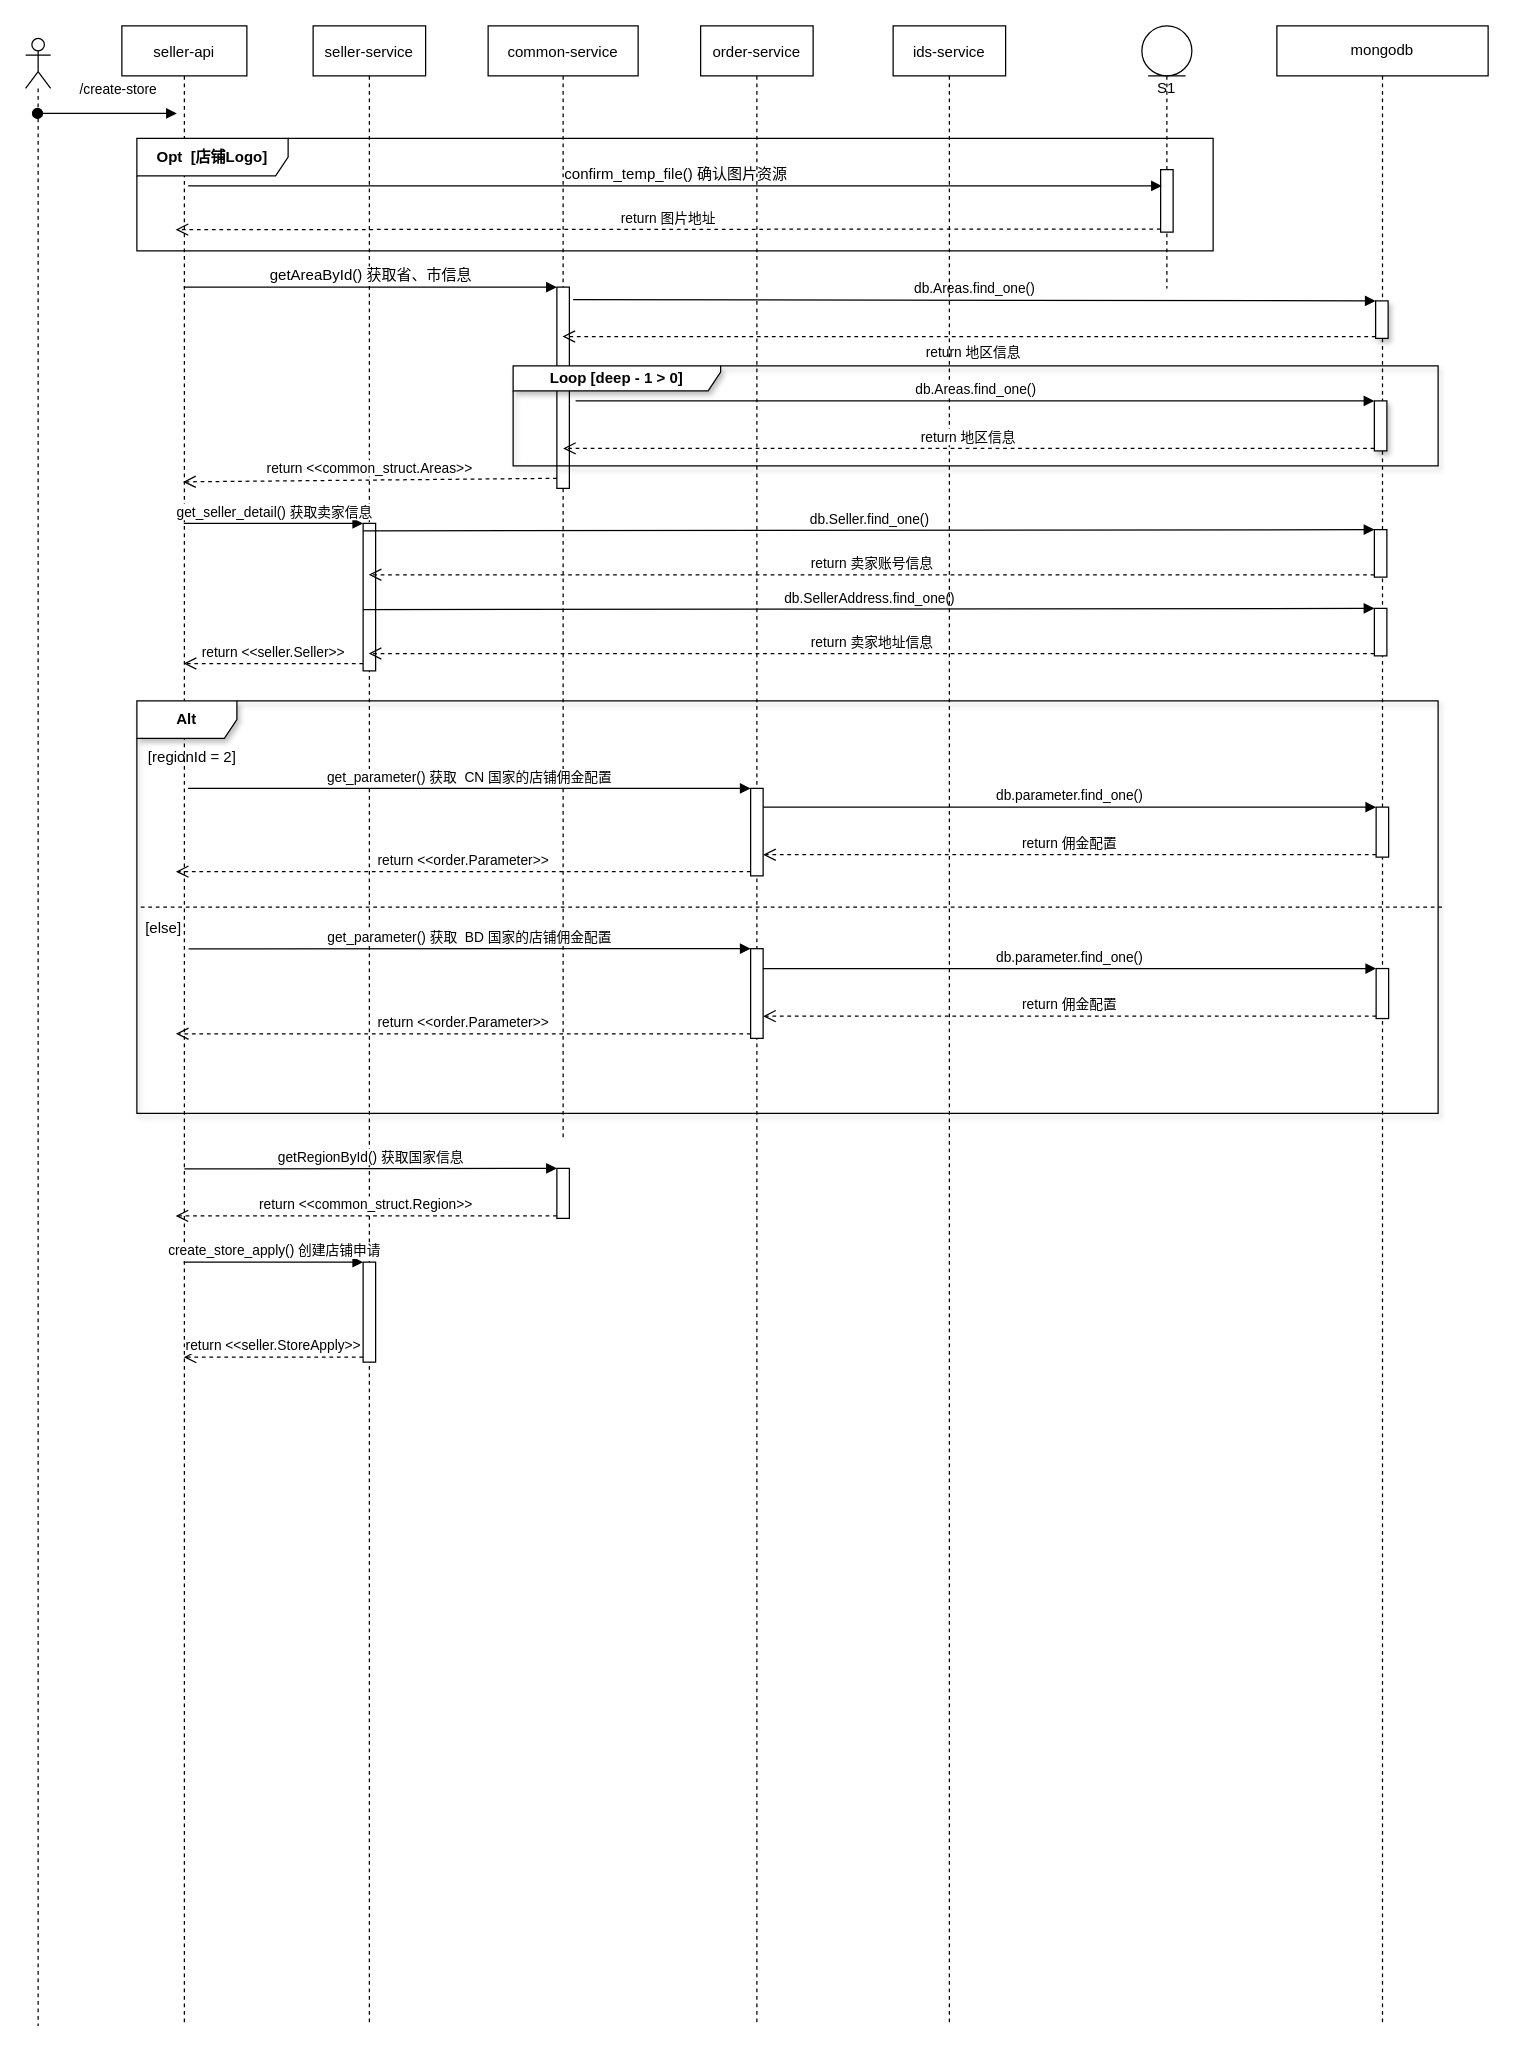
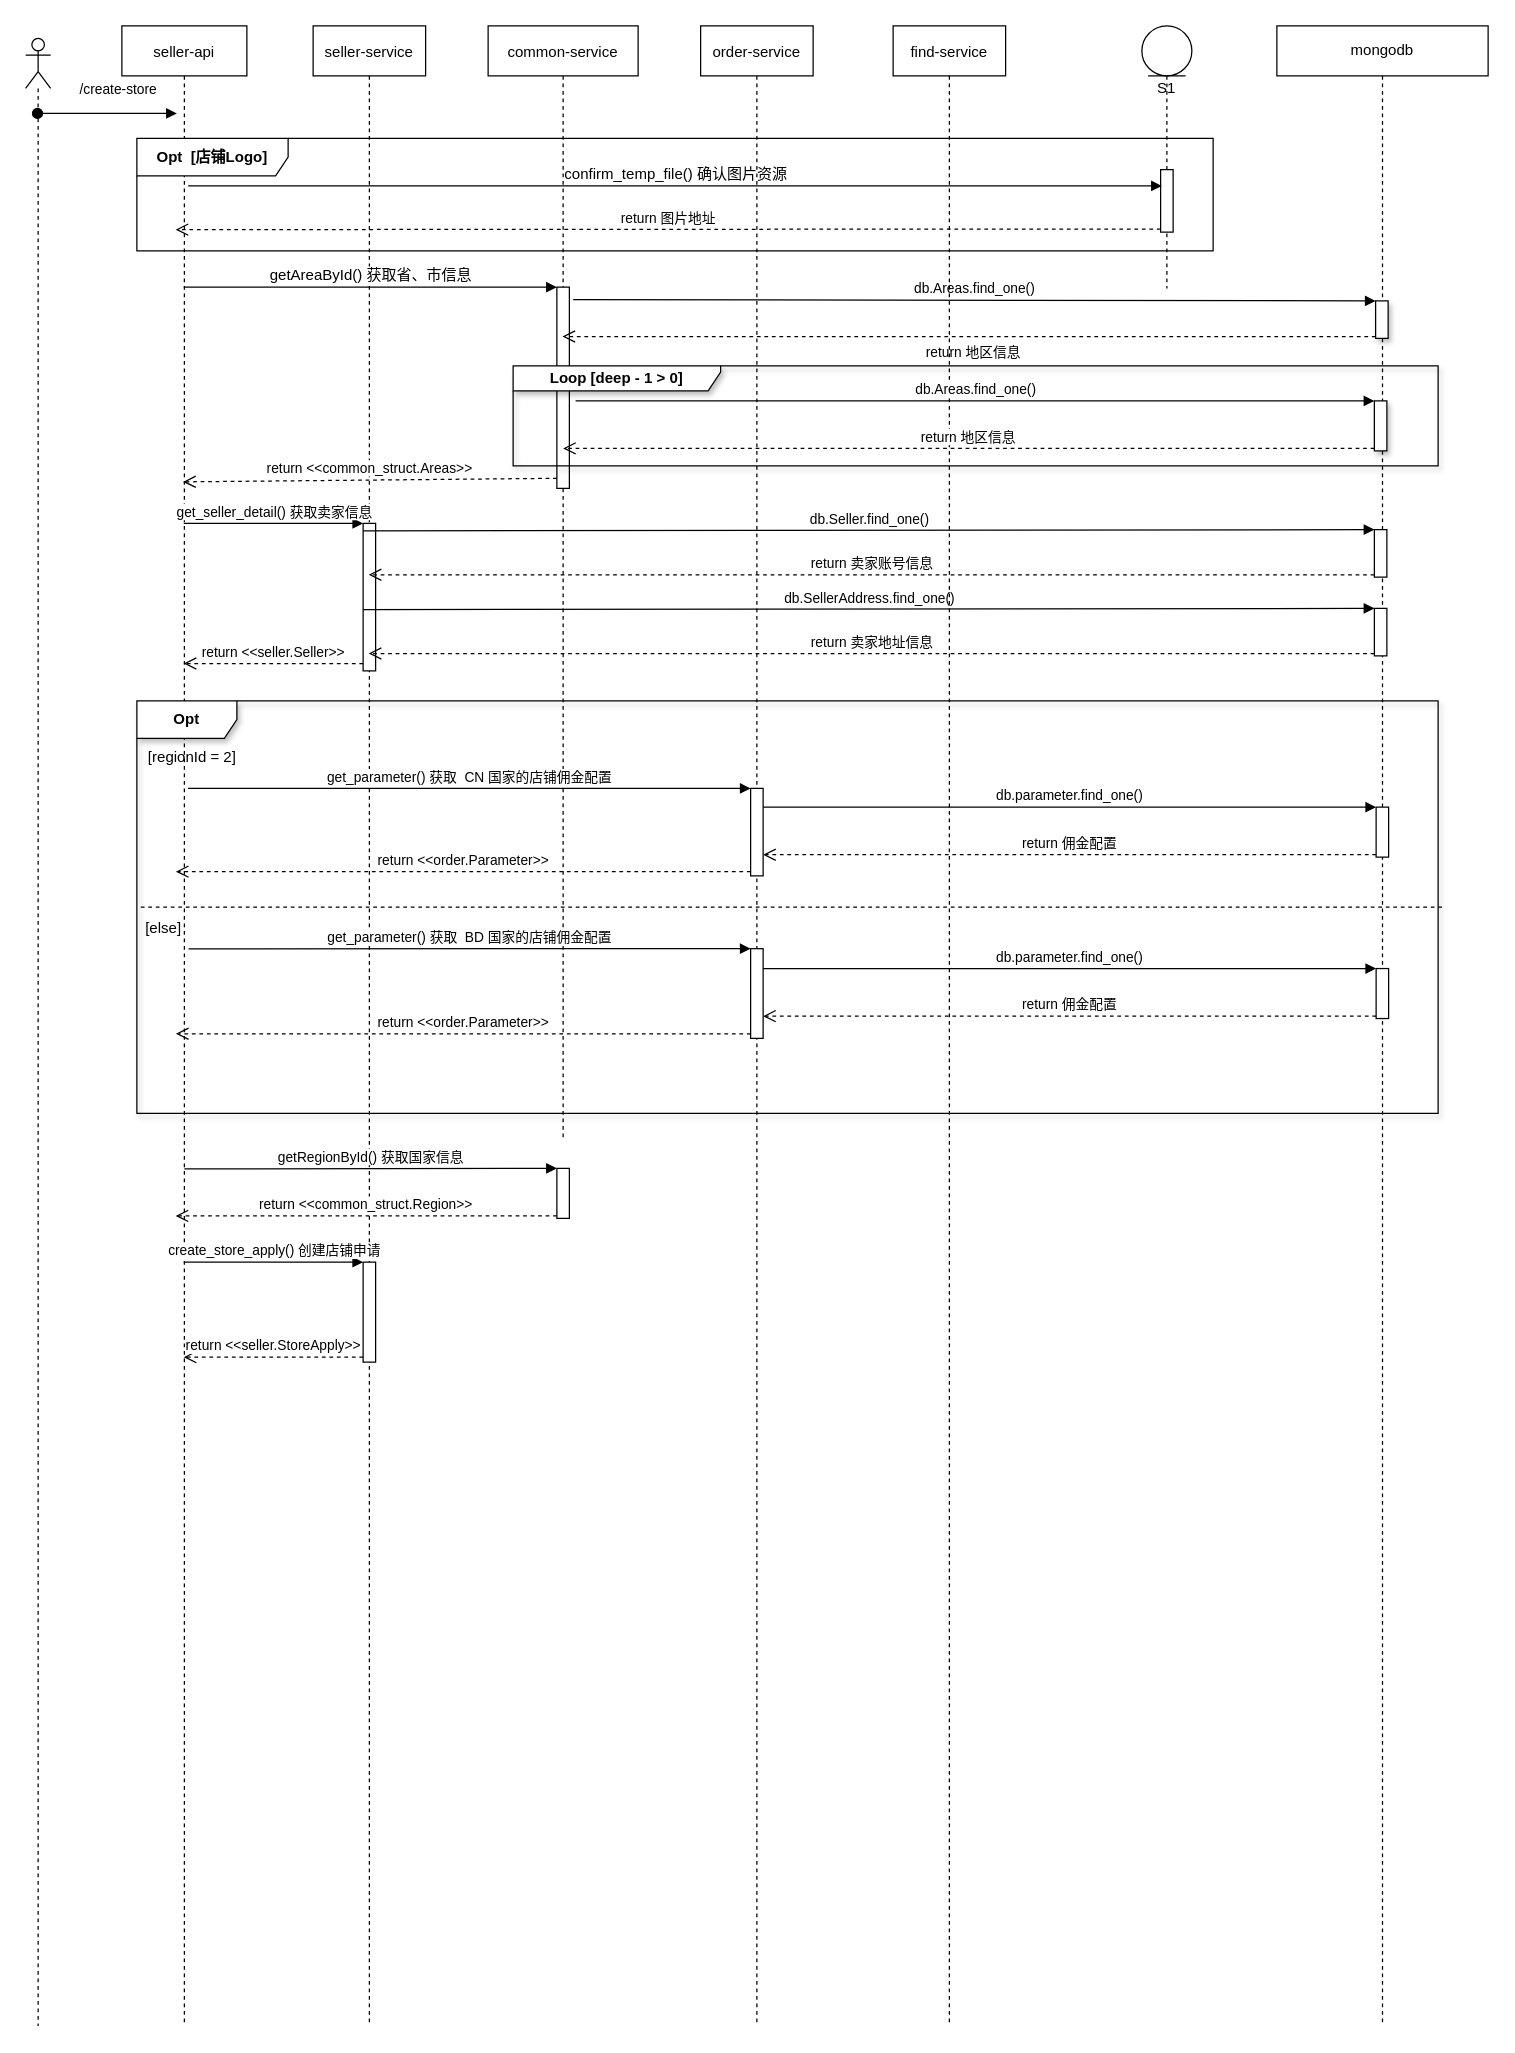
(949, 51) -> (949, 51)
(187, 719) -> (187, 719)
